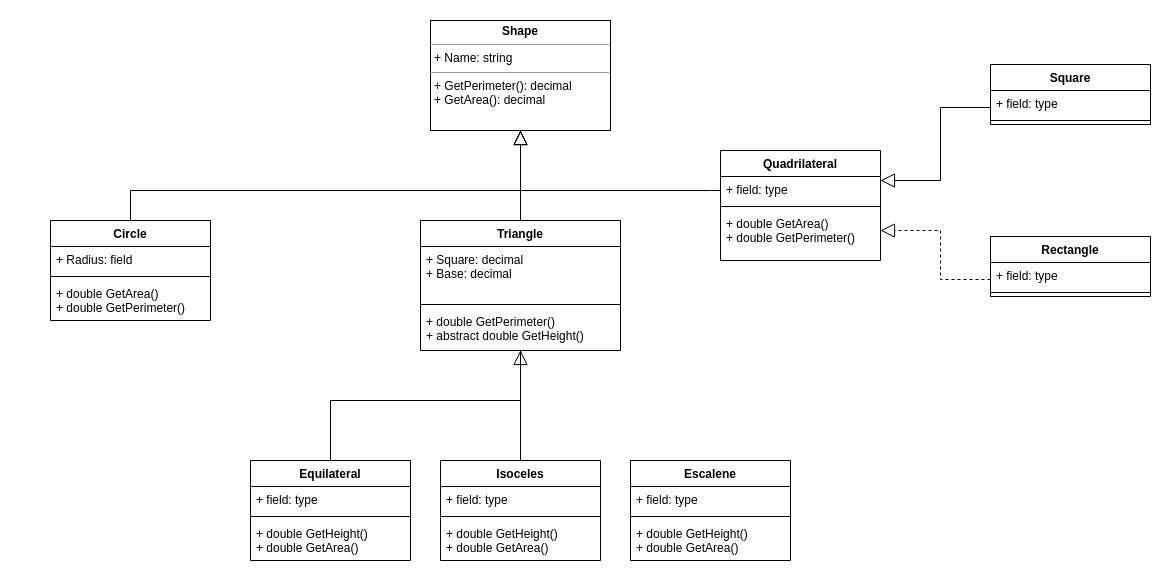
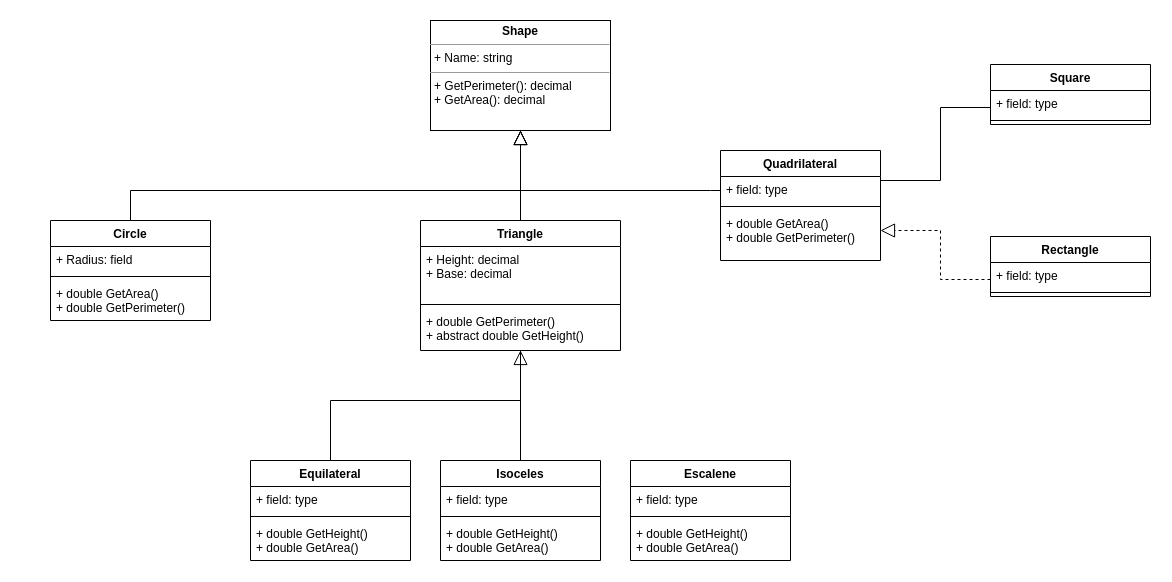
(896, 181) -> (890, 181)
(475, 260) -> (474, 260)
